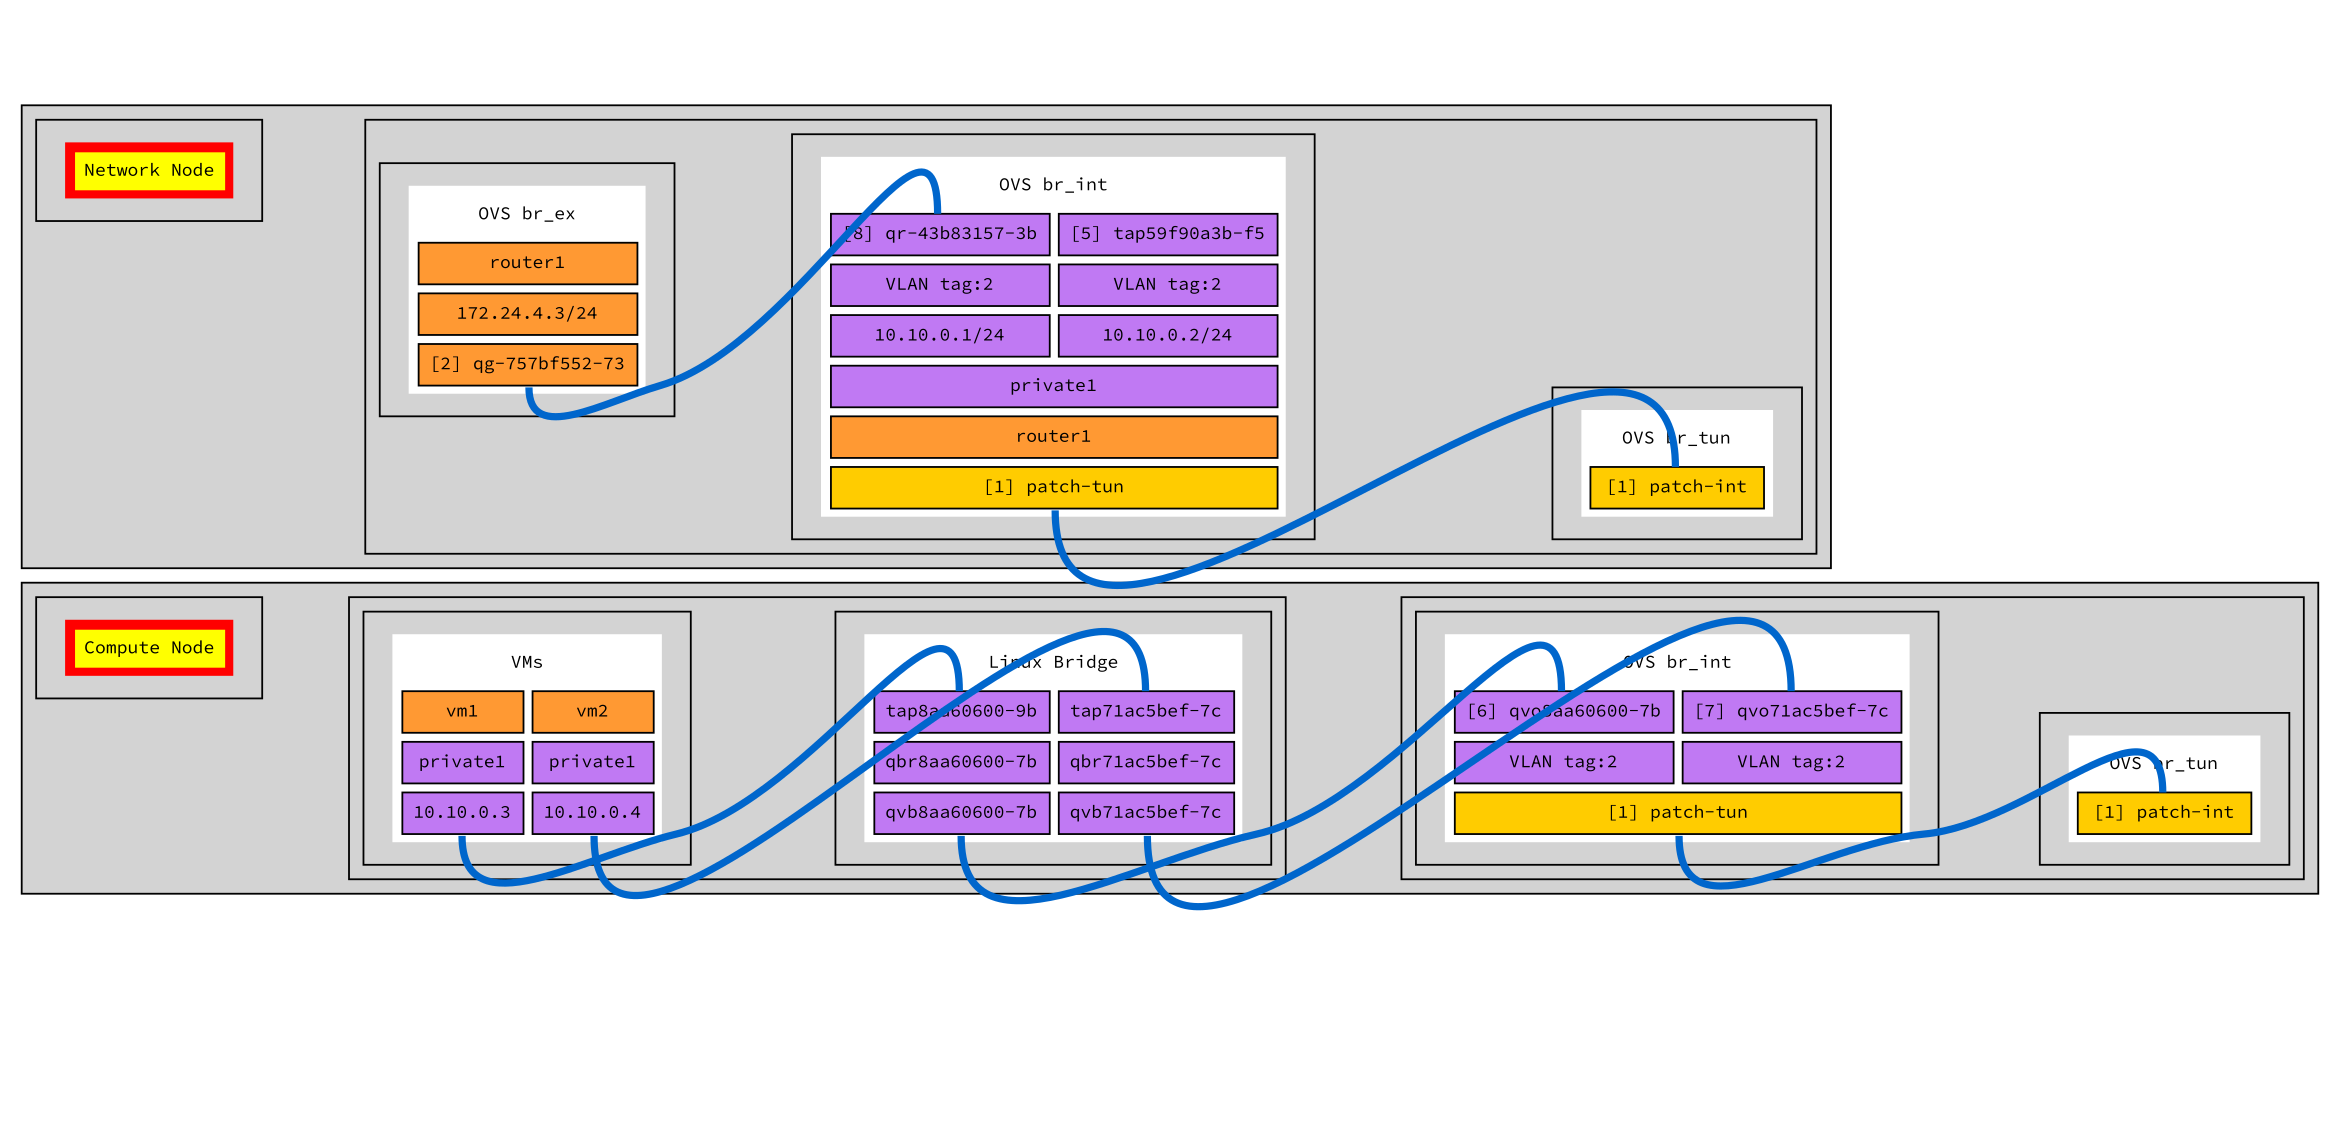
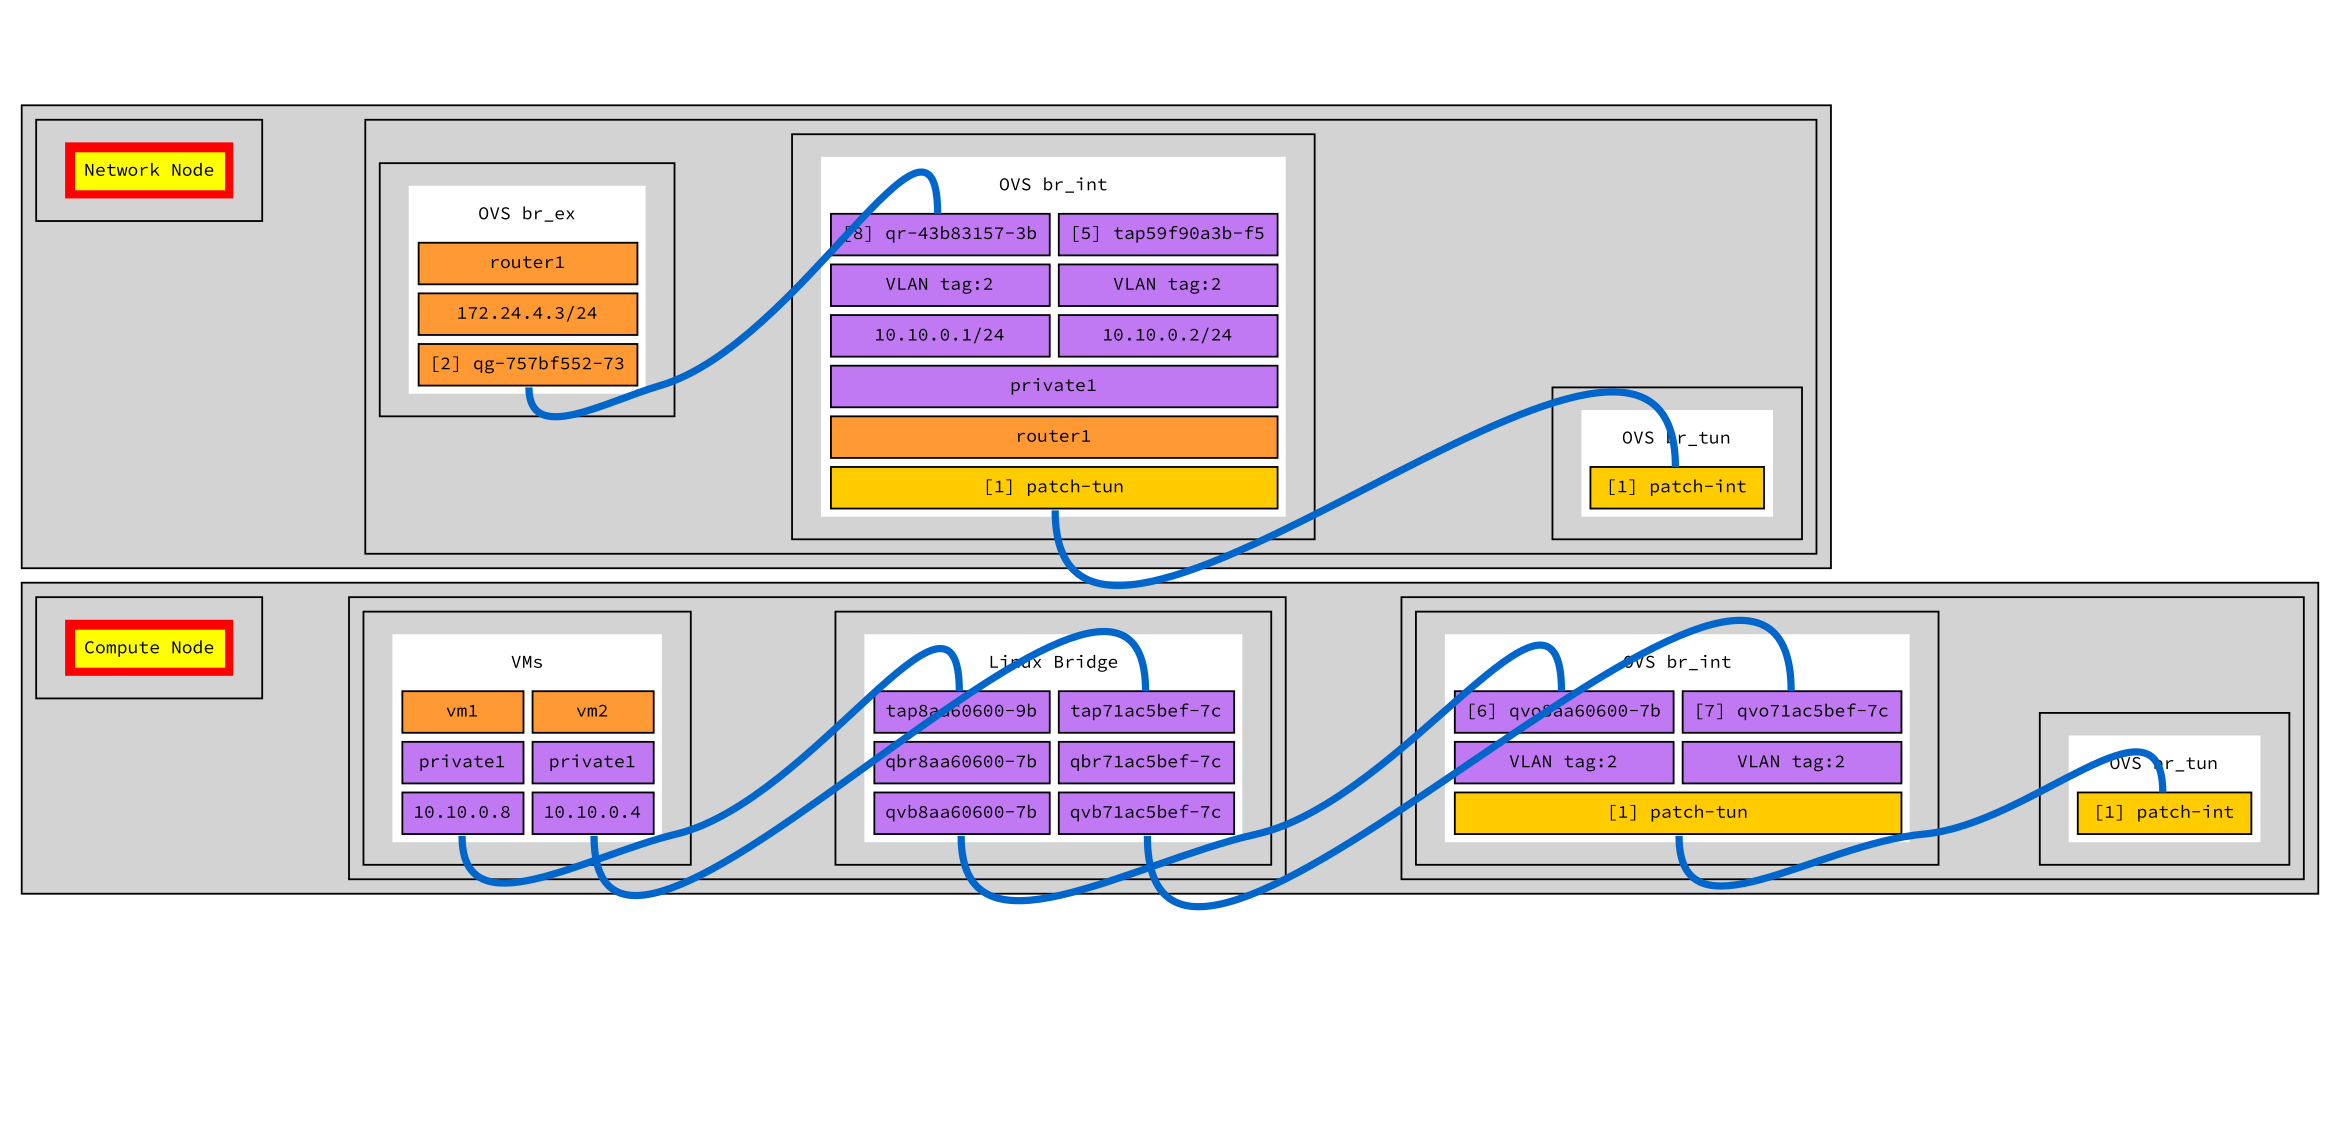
(463, 812) -> (463, 812)
